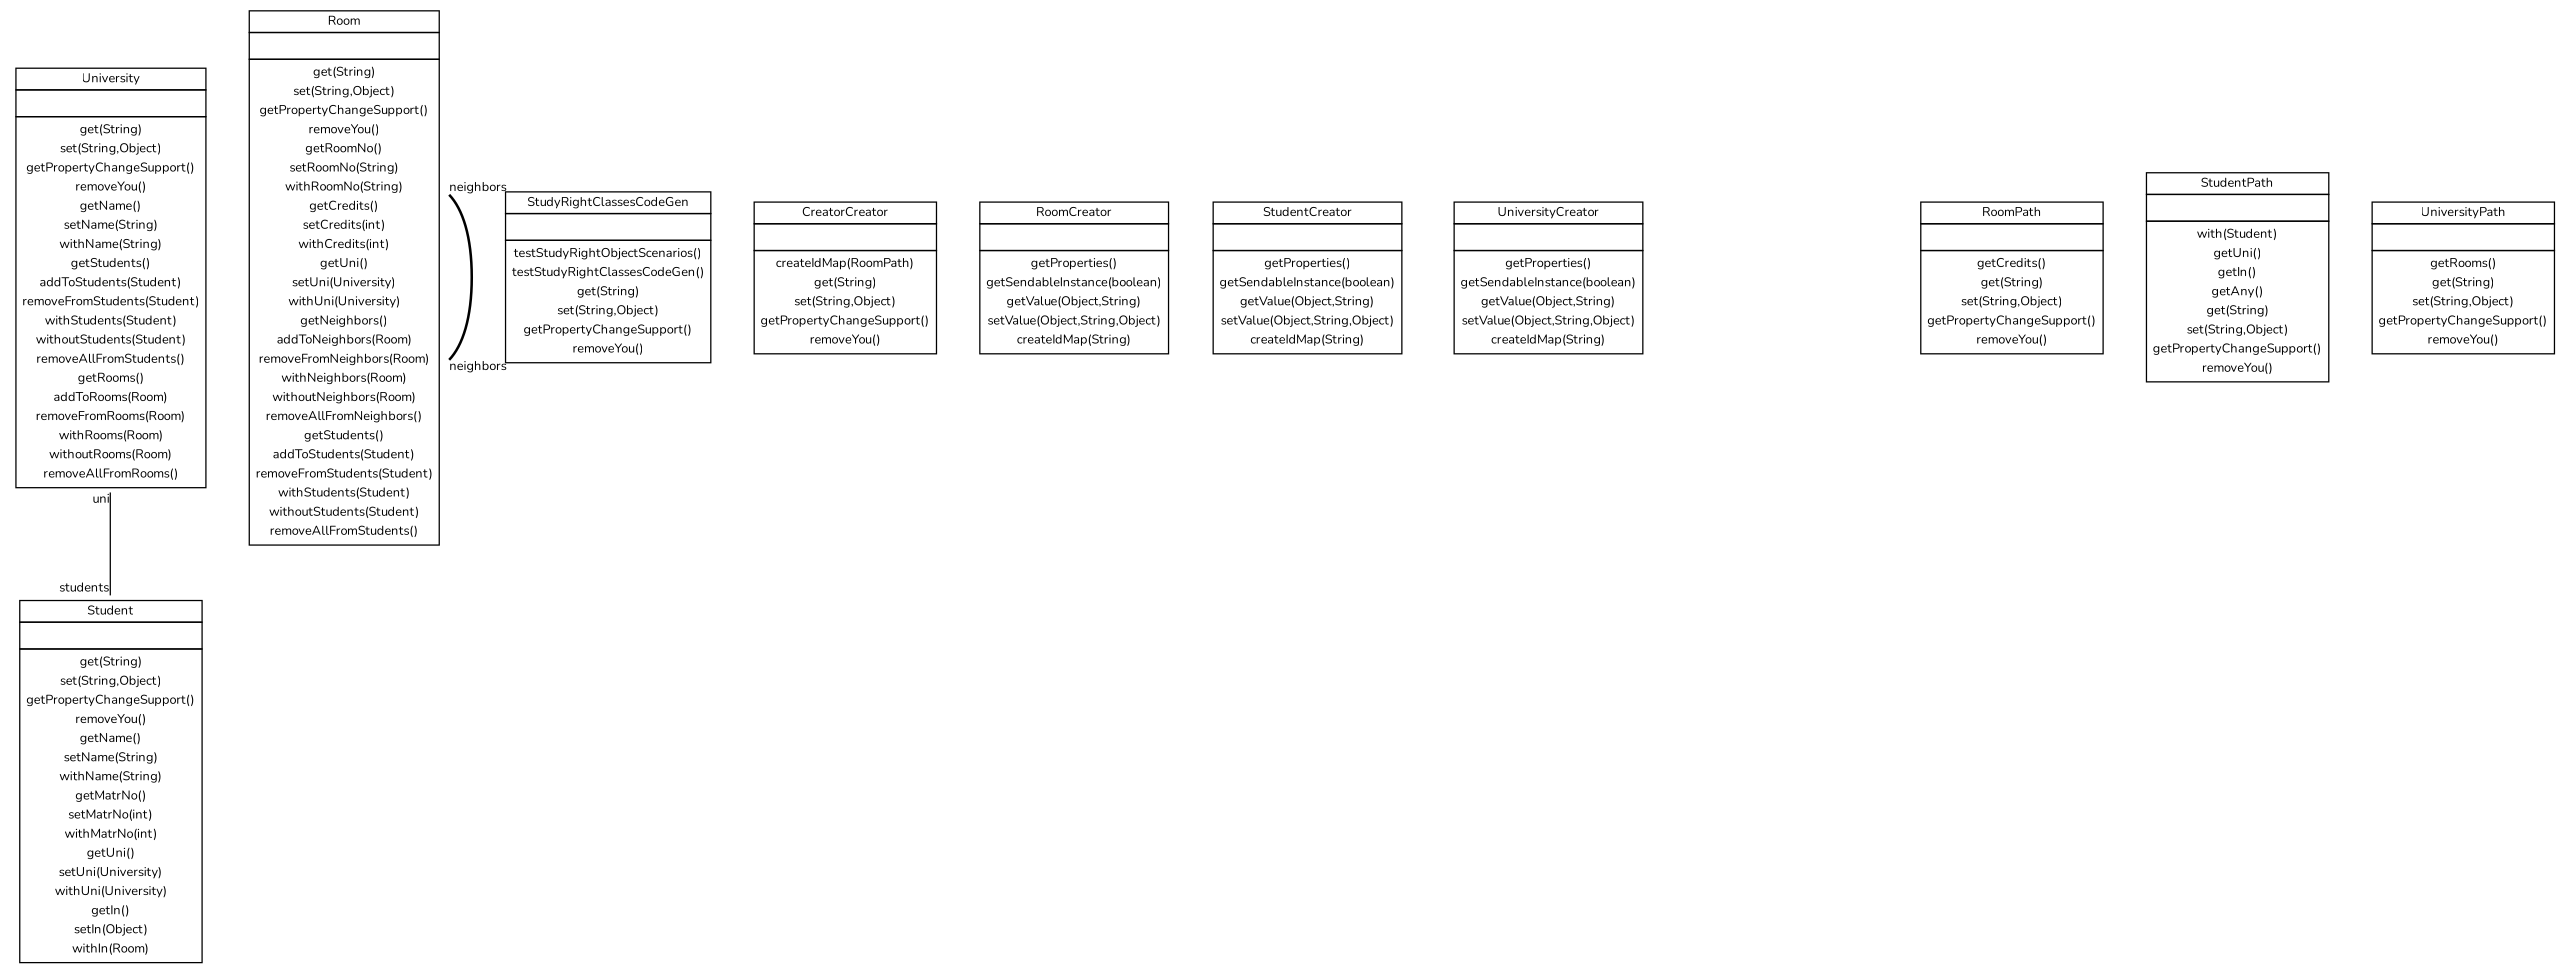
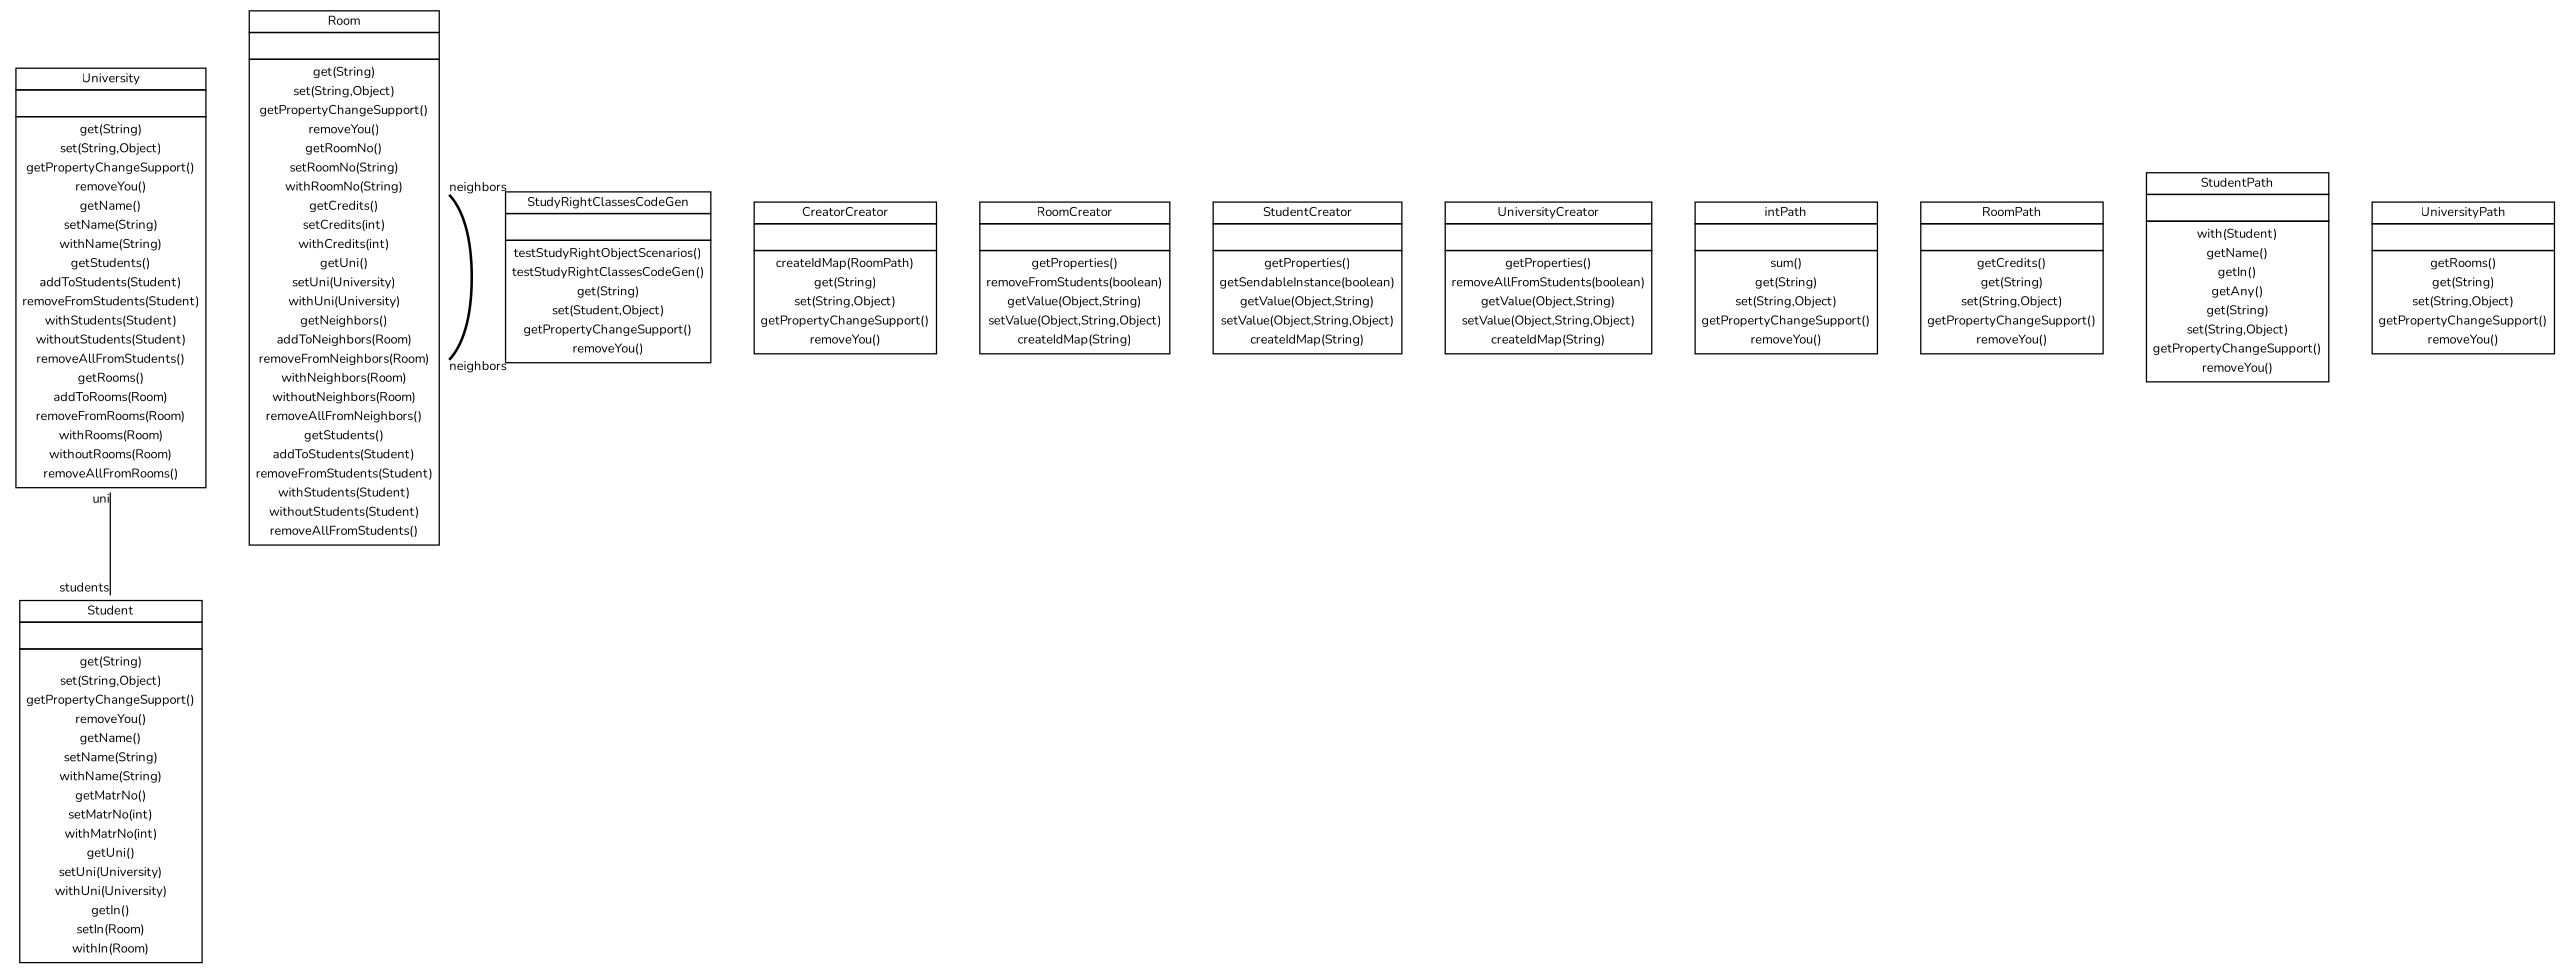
(2238, 253) -> (2238, 253)
none -> (1786, 277)
(1074, 282) -> (1075, 282)
(1548, 282) -> (1548, 282)
(608, 310) -> (608, 310)
(111, 929) -> (111, 929)
